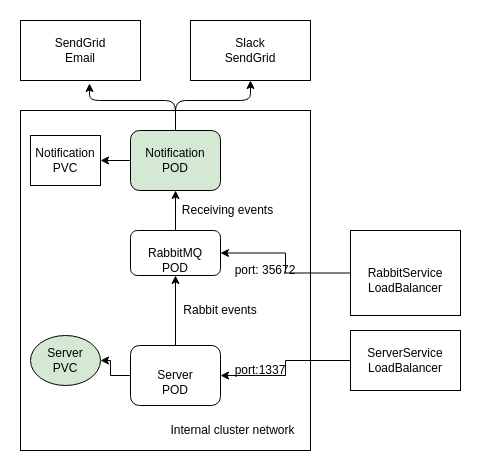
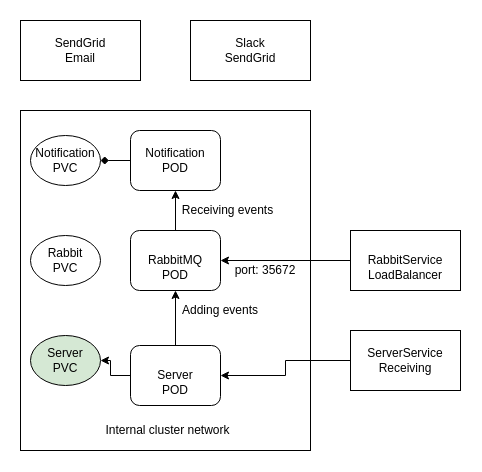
(129, 101) -> none
(218, 101) -> none
(66, 161) -> (66, 161)
(108, 161) -> (109, 161)
(176, 161) -> (176, 161)
(176, 253) -> (176, 261)
none -> (66, 261)
(406, 273) -> (406, 261)
(221, 311) -> (221, 311)
(406, 361) -> (406, 361)
(261, 371) -> none
(233, 431) -> (168, 431)
